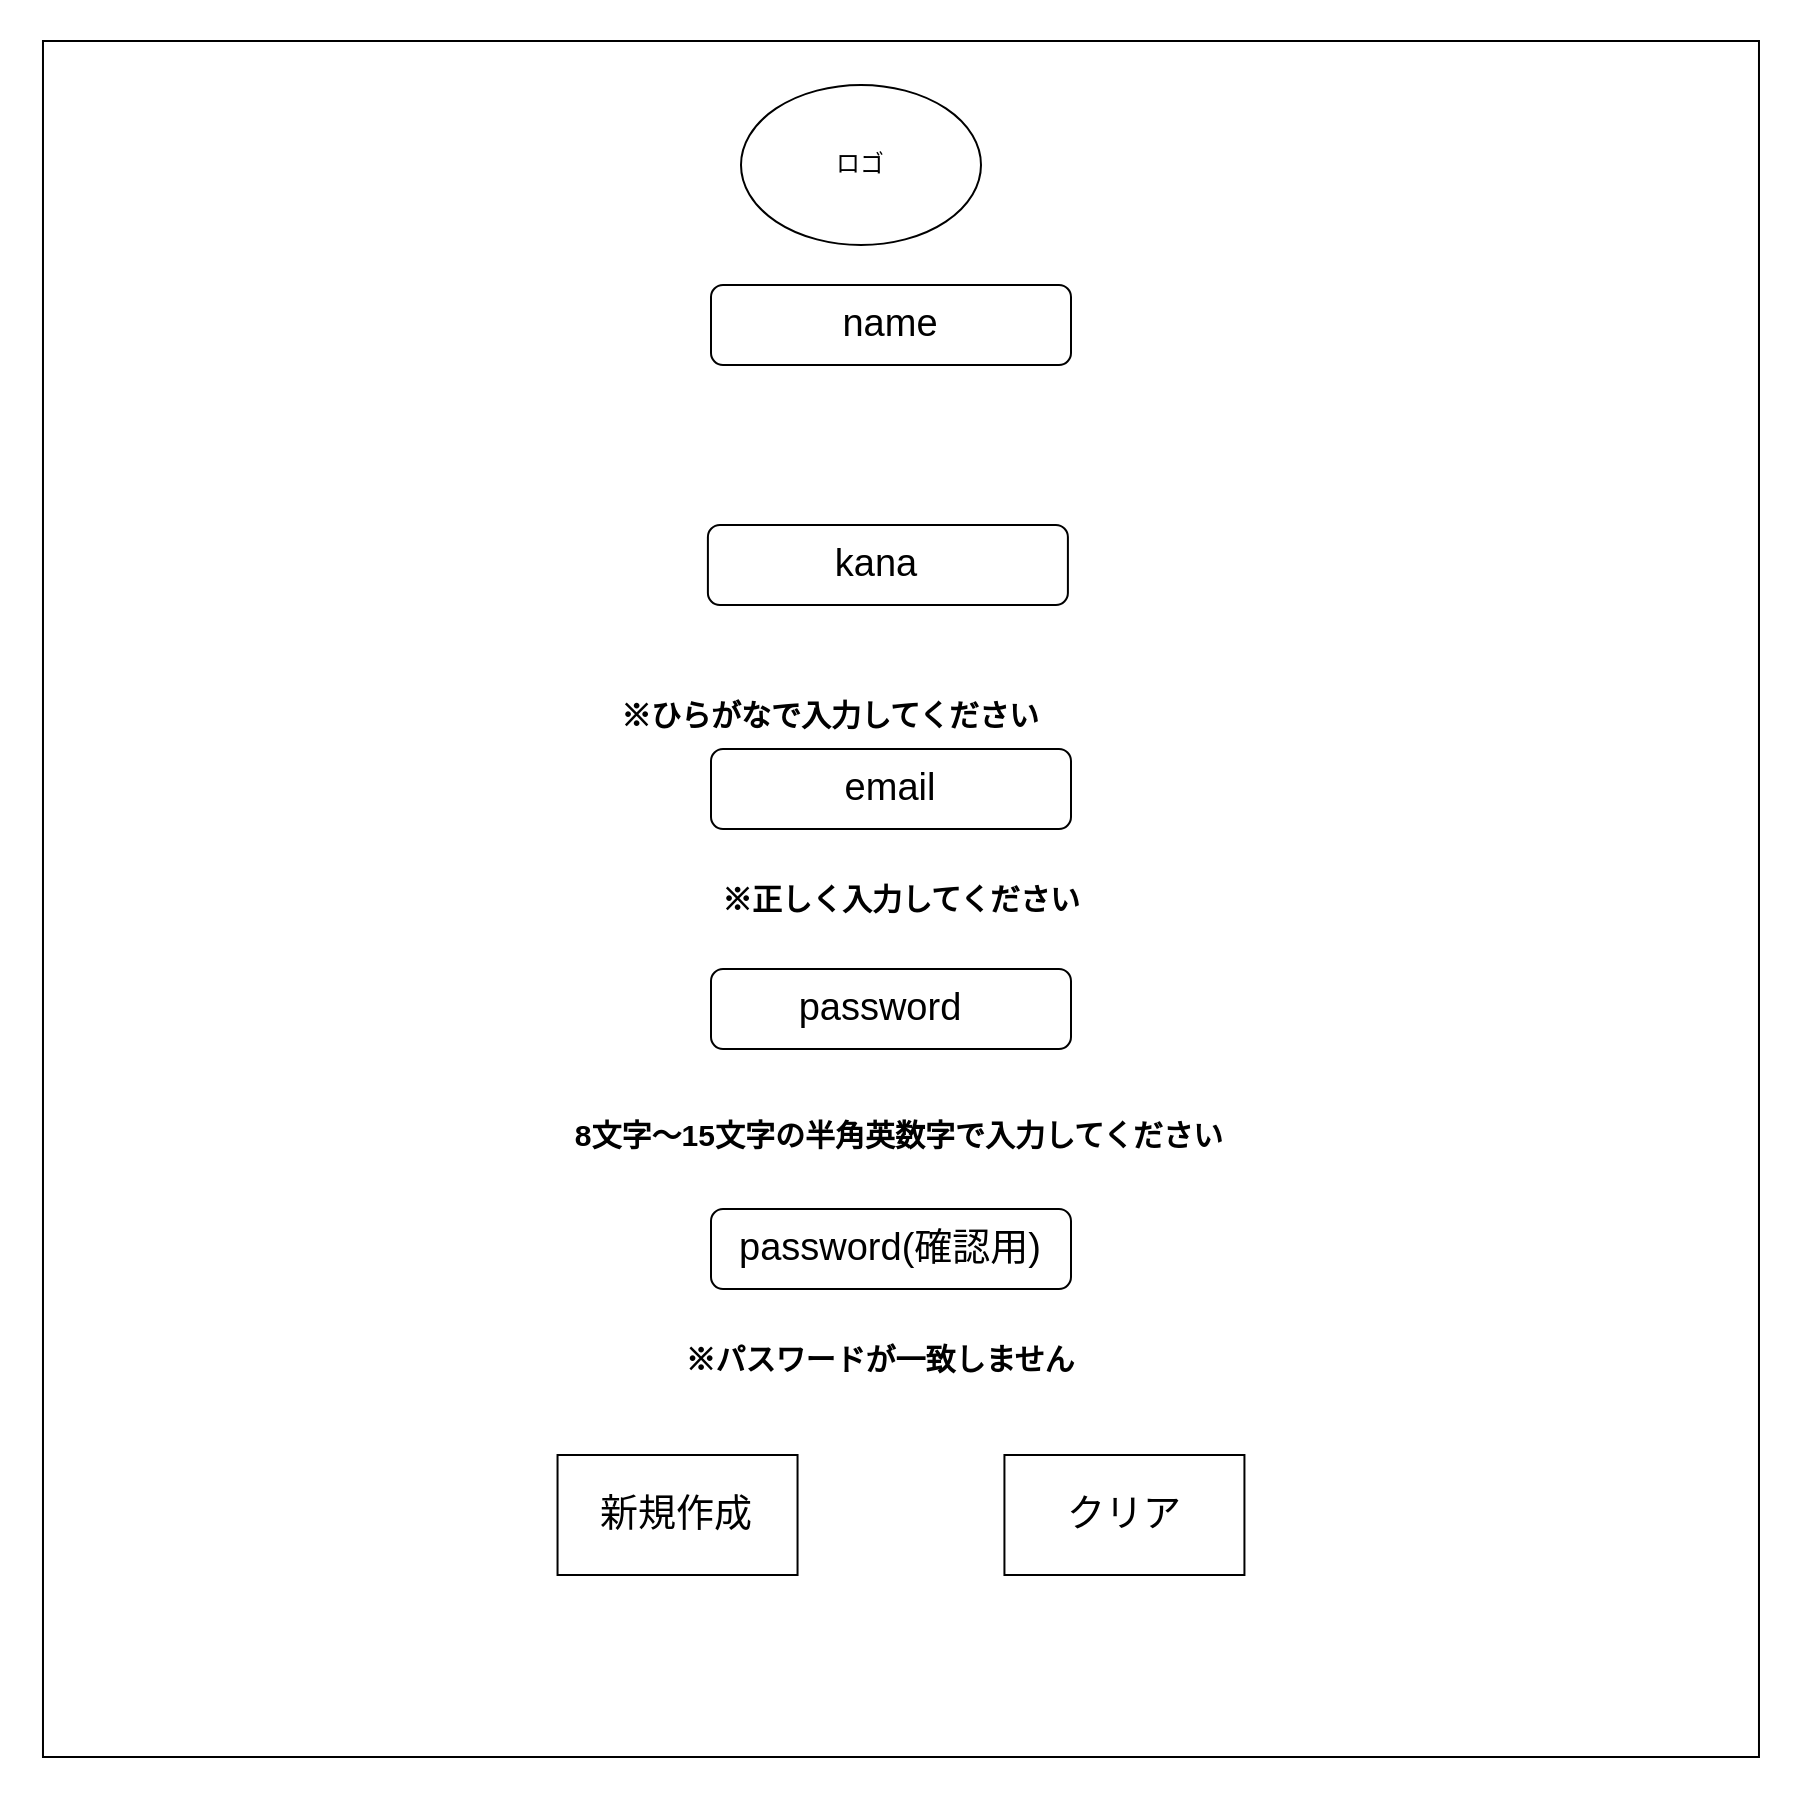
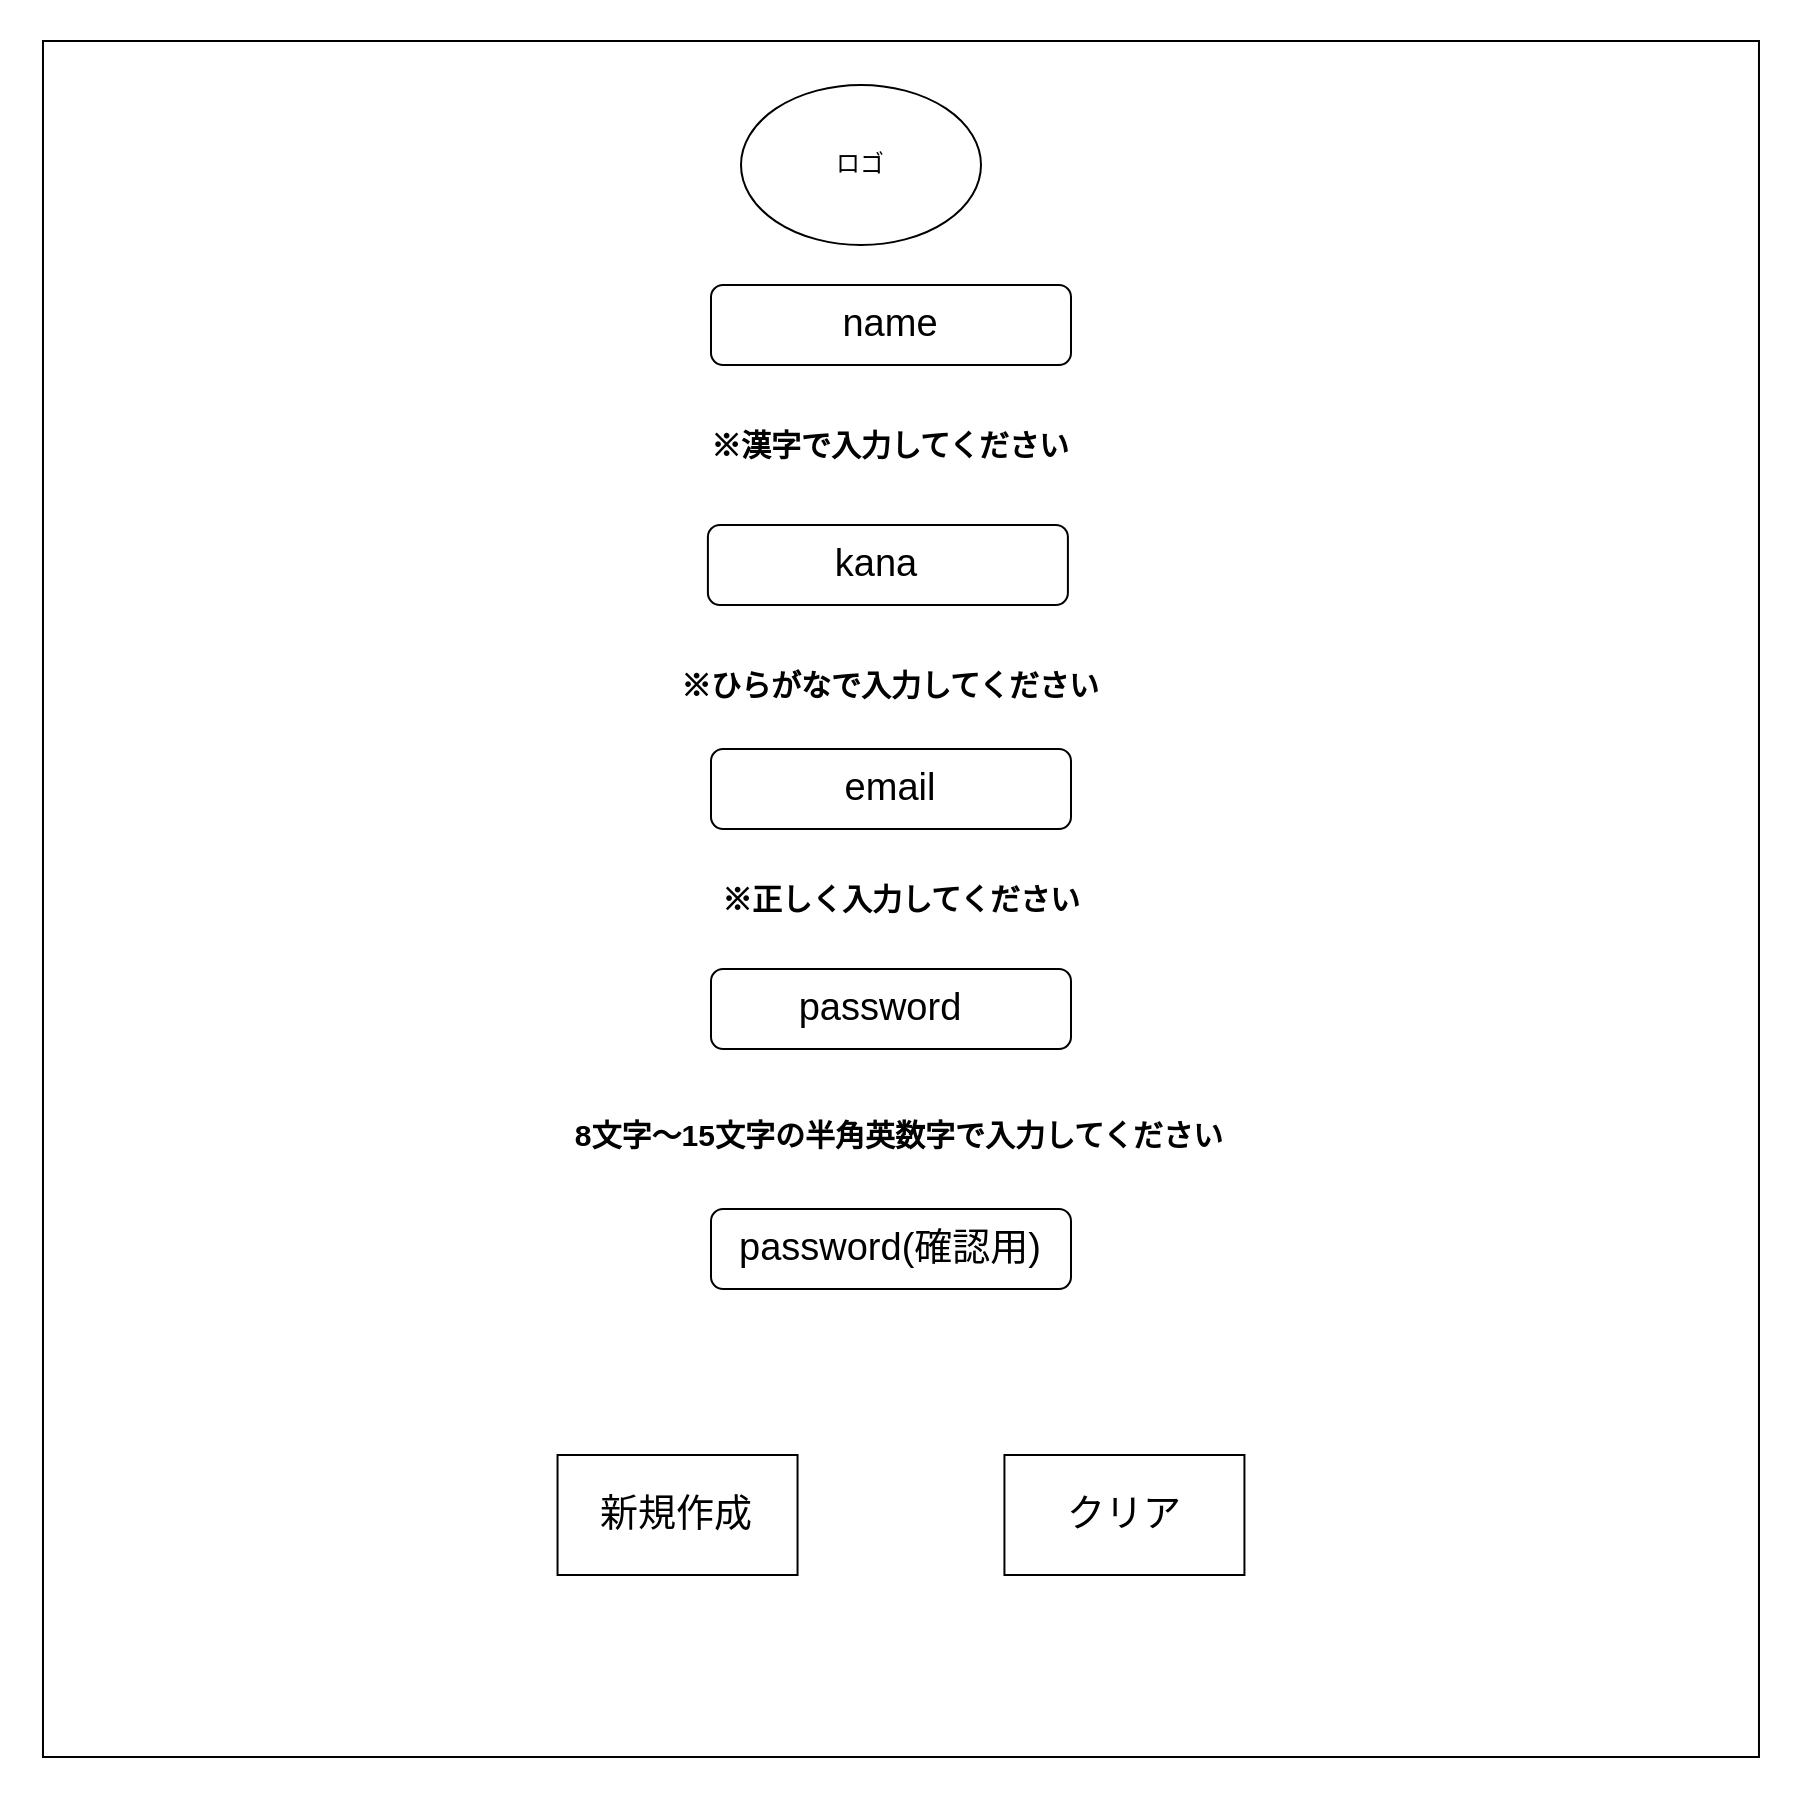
none -> (891, 445)
(831, 715) -> (891, 685)
(881, 1359) -> none
